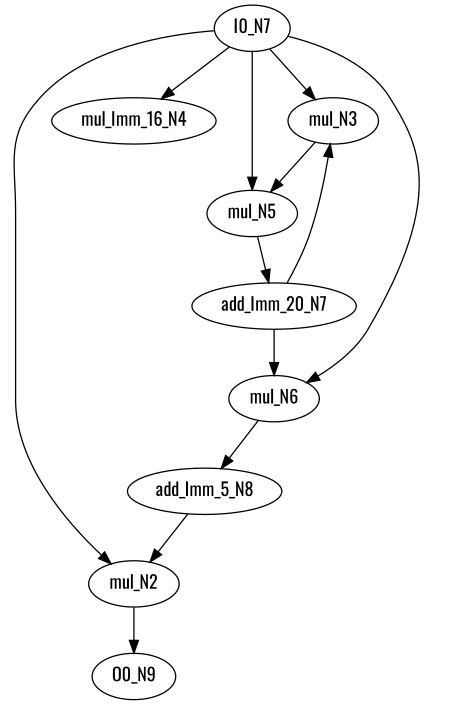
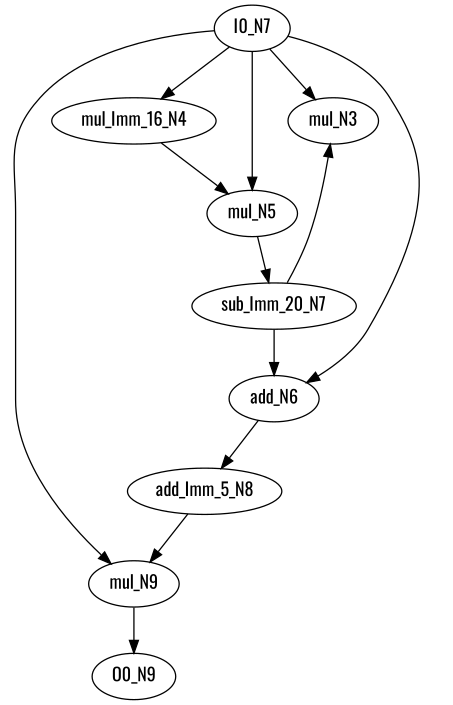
(297, 162) -> (189, 164)
(274, 306) -> (274, 306)
(274, 399) -> (274, 399)
(134, 584) -> (134, 584)
